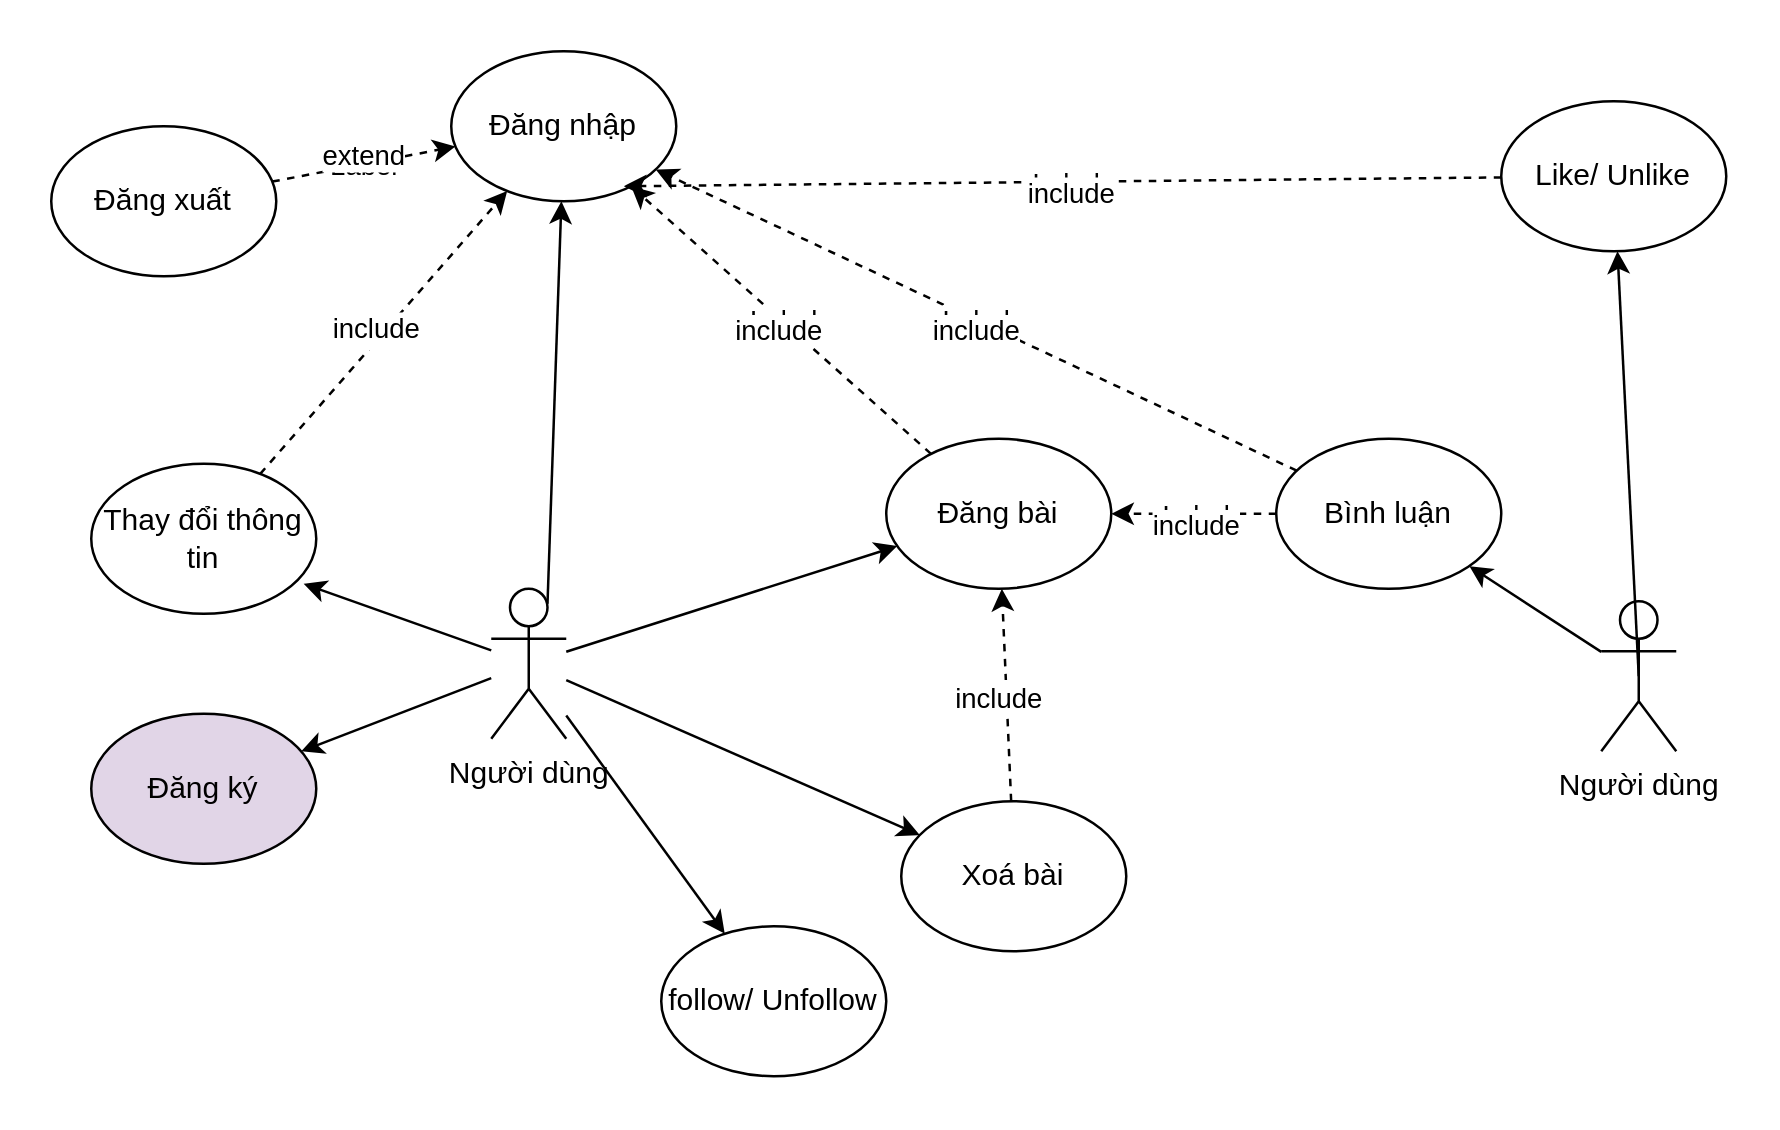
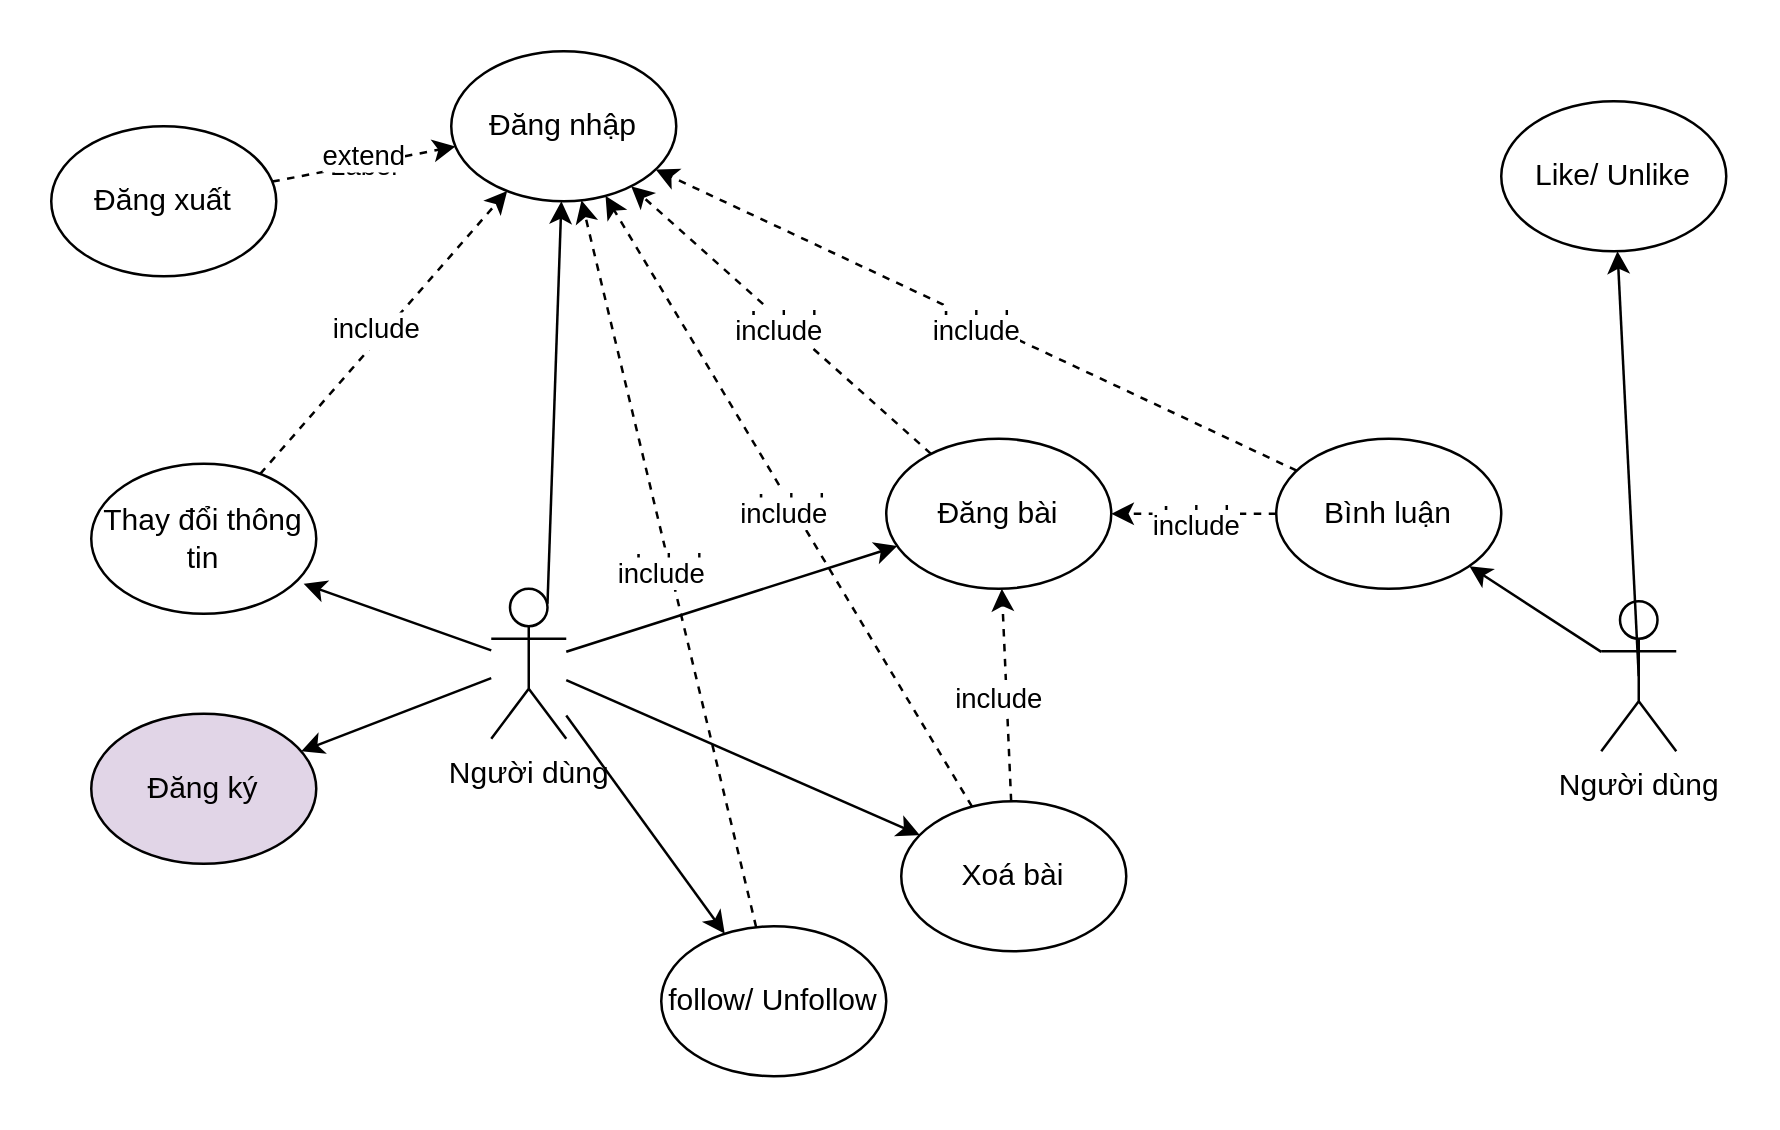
(1307, 179) -> none
none -> (697, 348)
none -> (626, 387)
